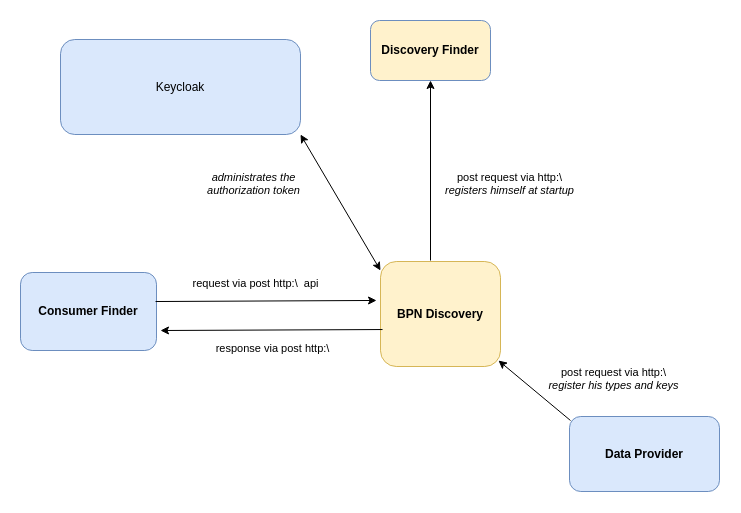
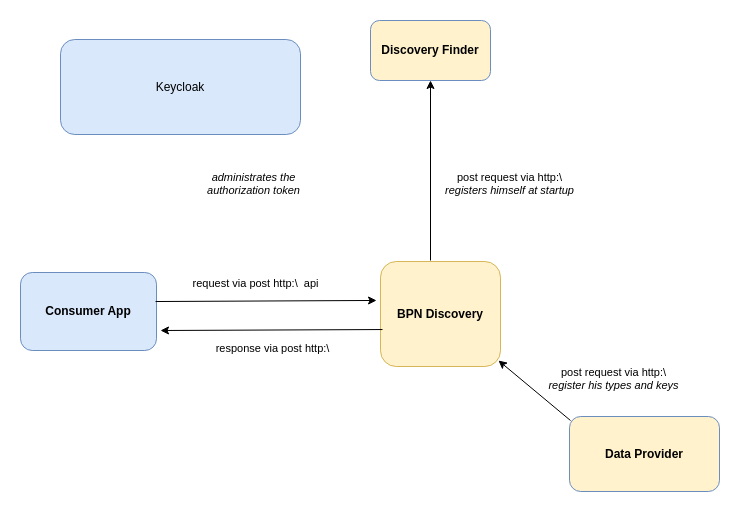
(341, 203) -> none
(89, 312) -> (89, 312)
(645, 454) -> (645, 454)
